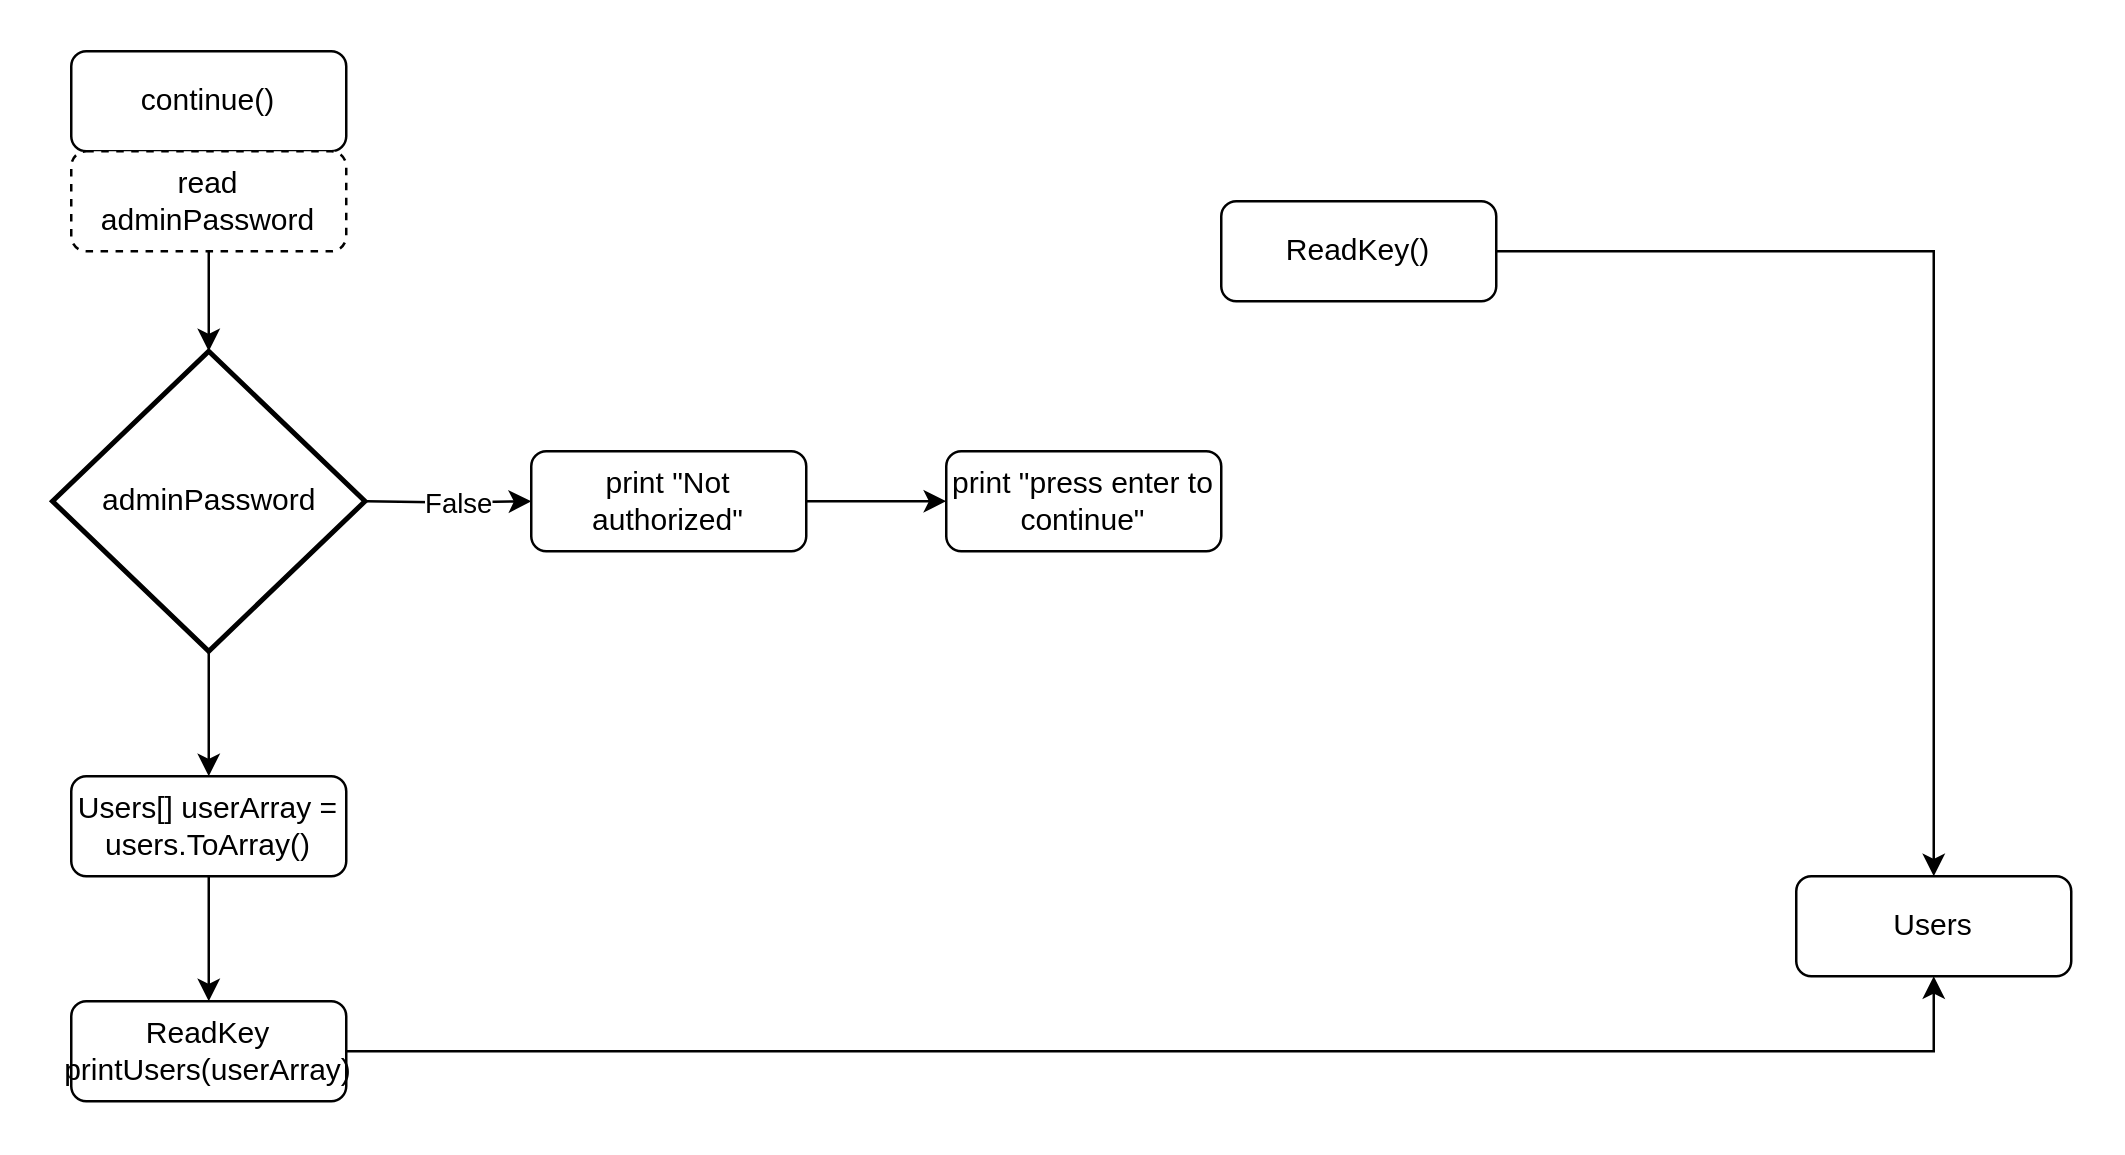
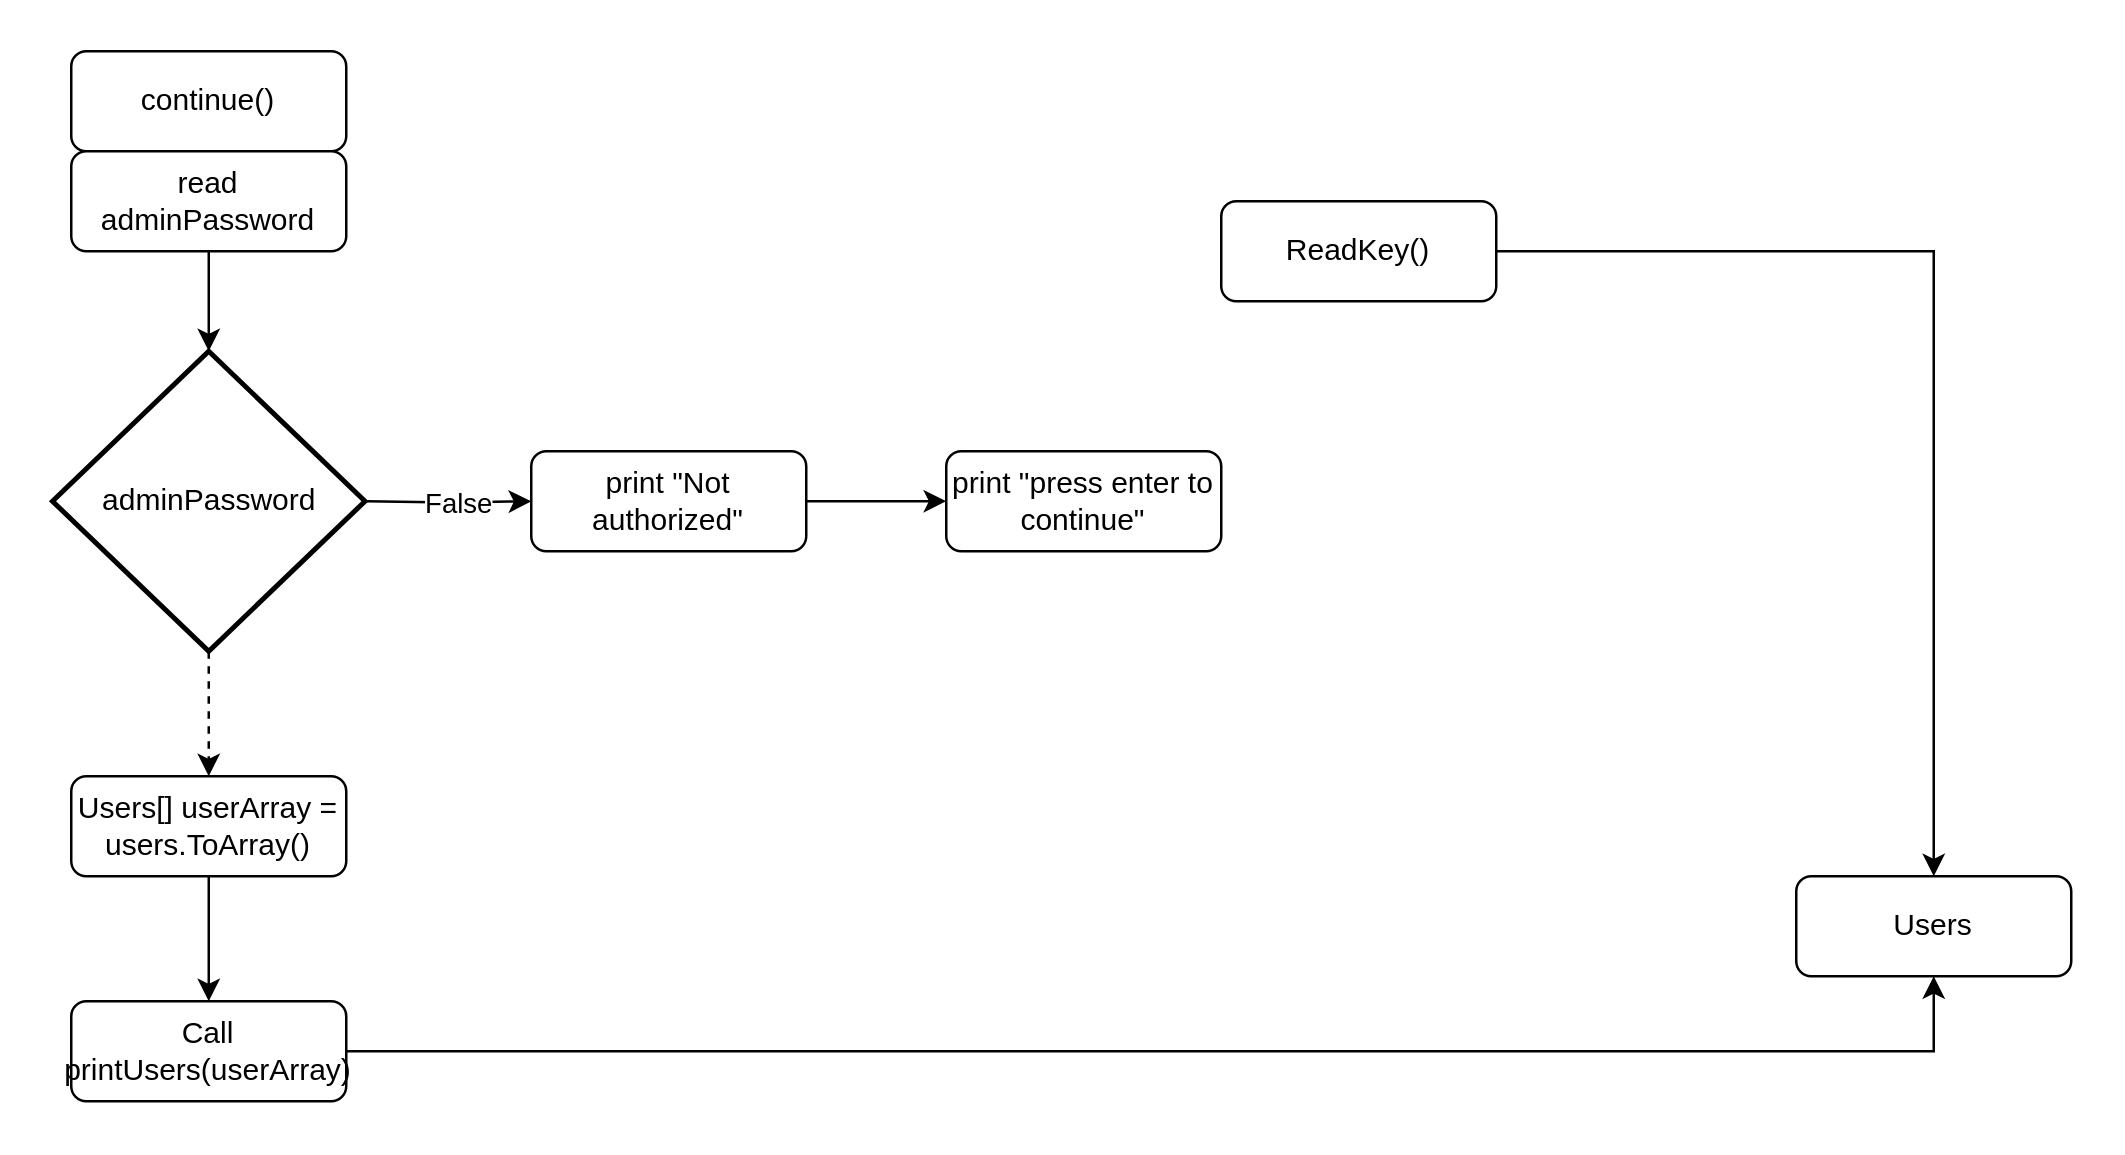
(209, 201) -> (209, 201)
(209, 707) -> (209, 707)
(209, 1051) -> (209, 1051)
